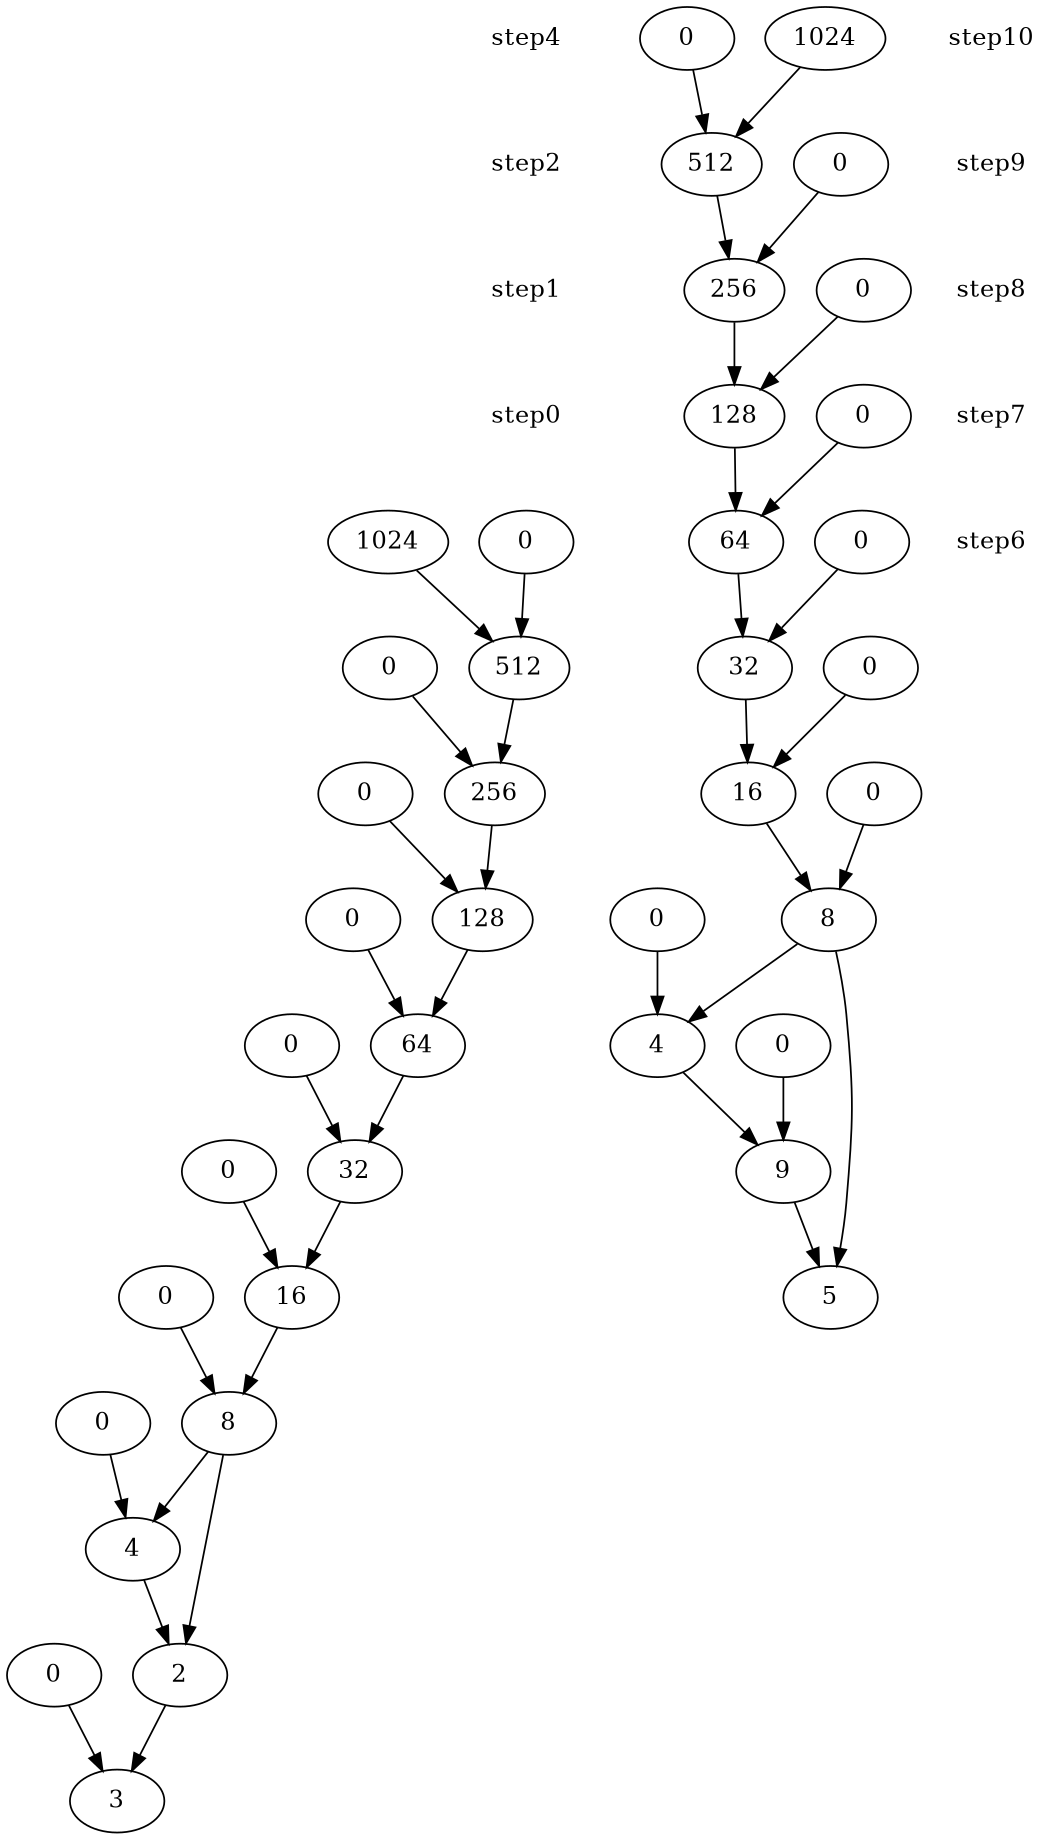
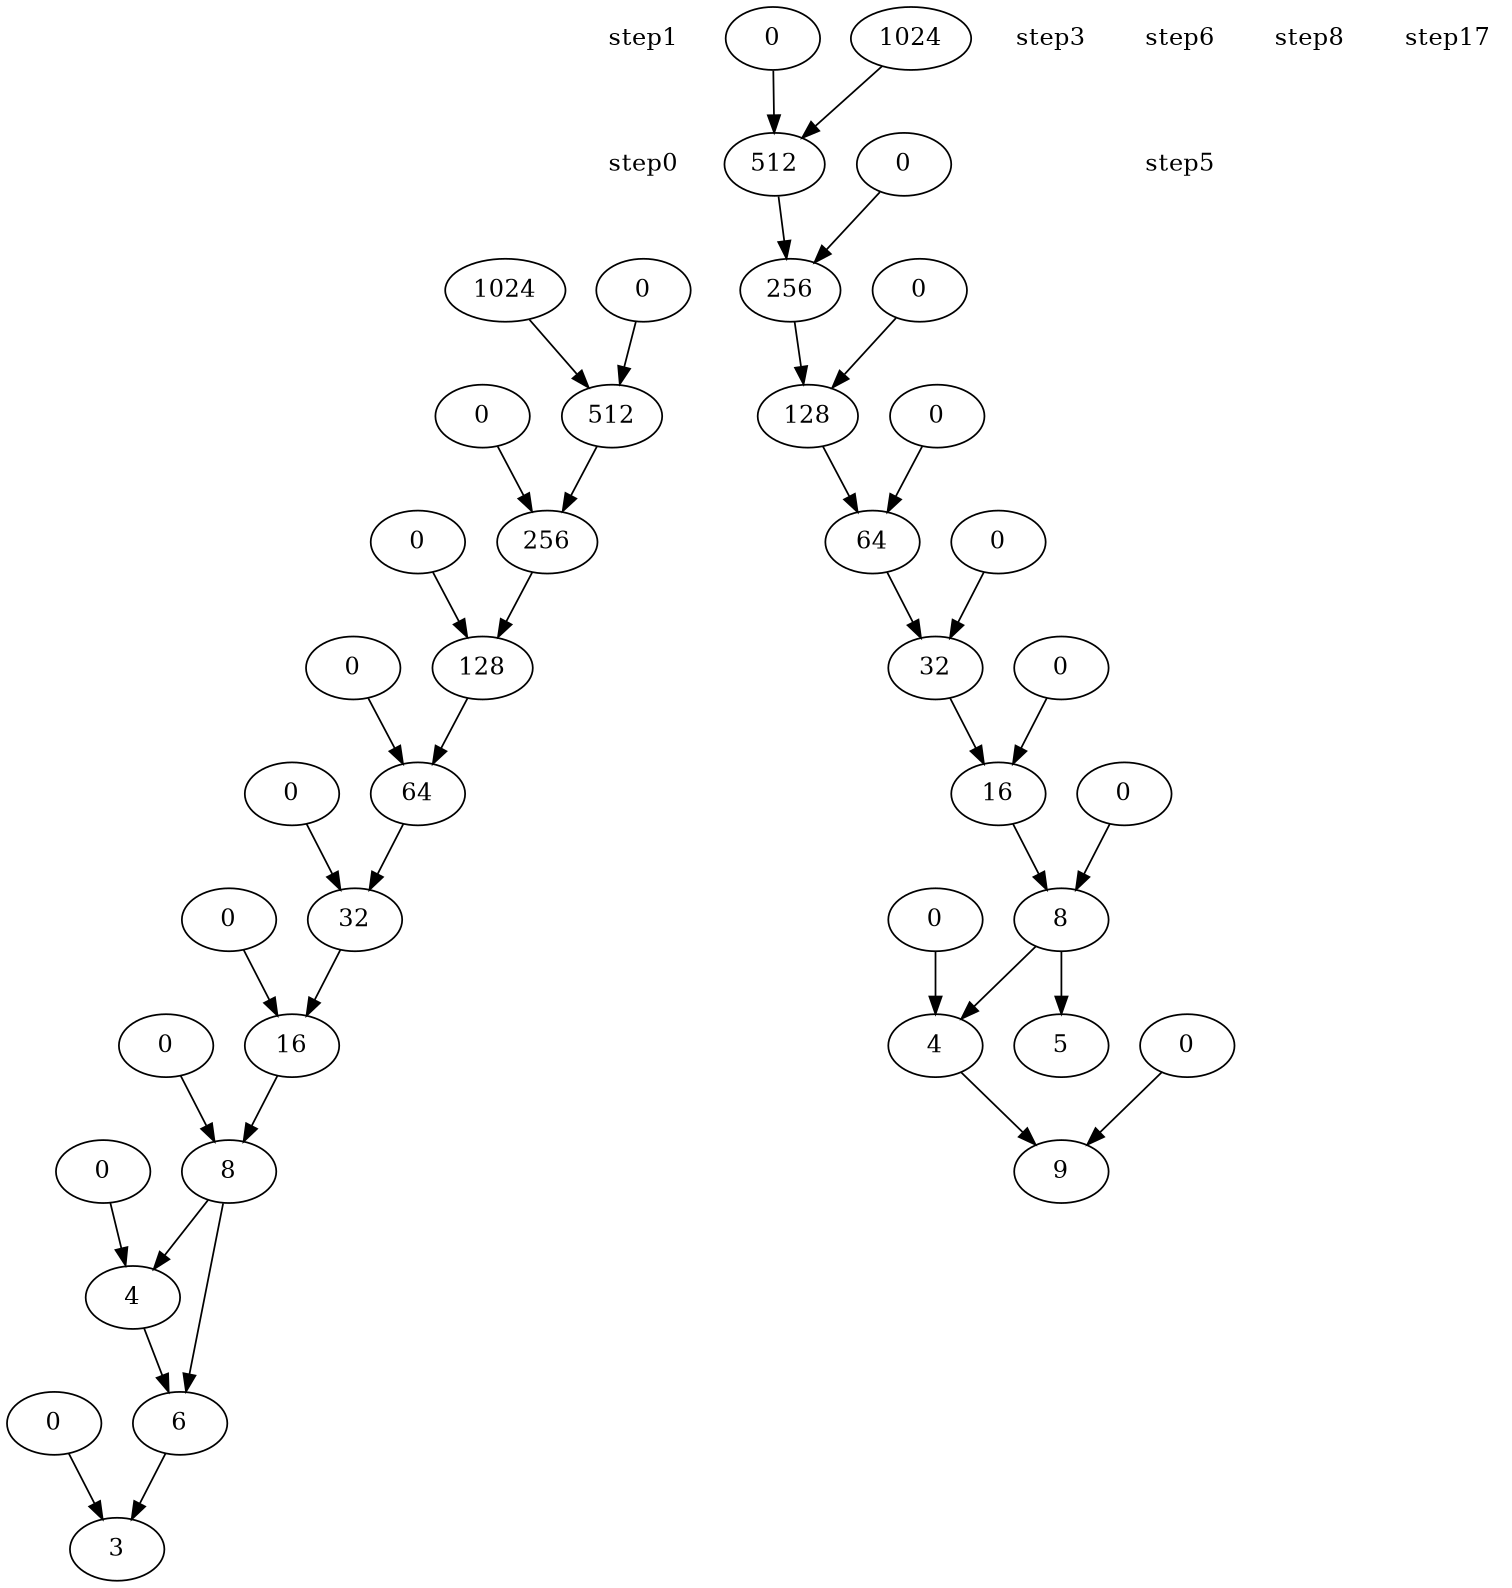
(526, 38) -> (1051, 38)
(991, 38) -> (1448, 38)
(526, 164) -> none
(991, 164) -> none
none -> (1180, 164)
(991, 416) -> none
(804, 1226) -> none
(180, 1675) -> (180, 1423)
